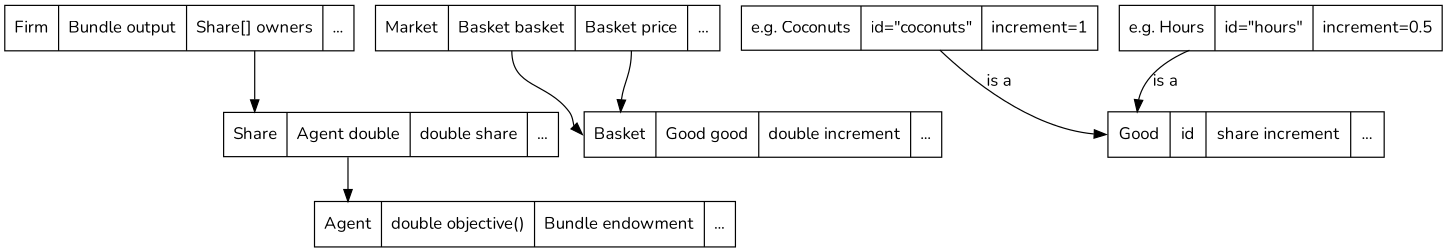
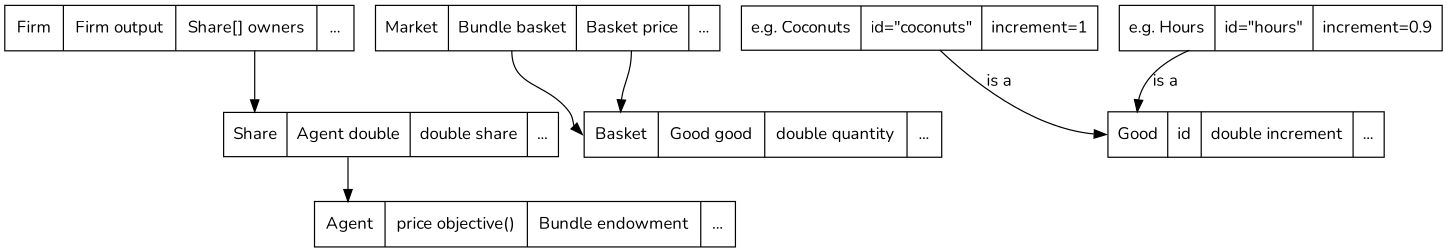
(123, 28) -> (120, 28)
(512, 28) -> (512, 28)
(1378, 28) -> (1378, 28)
(835, 134) -> (836, 134)
(1278, 134) -> (1277, 134)
(458, 224) -> (456, 224)
